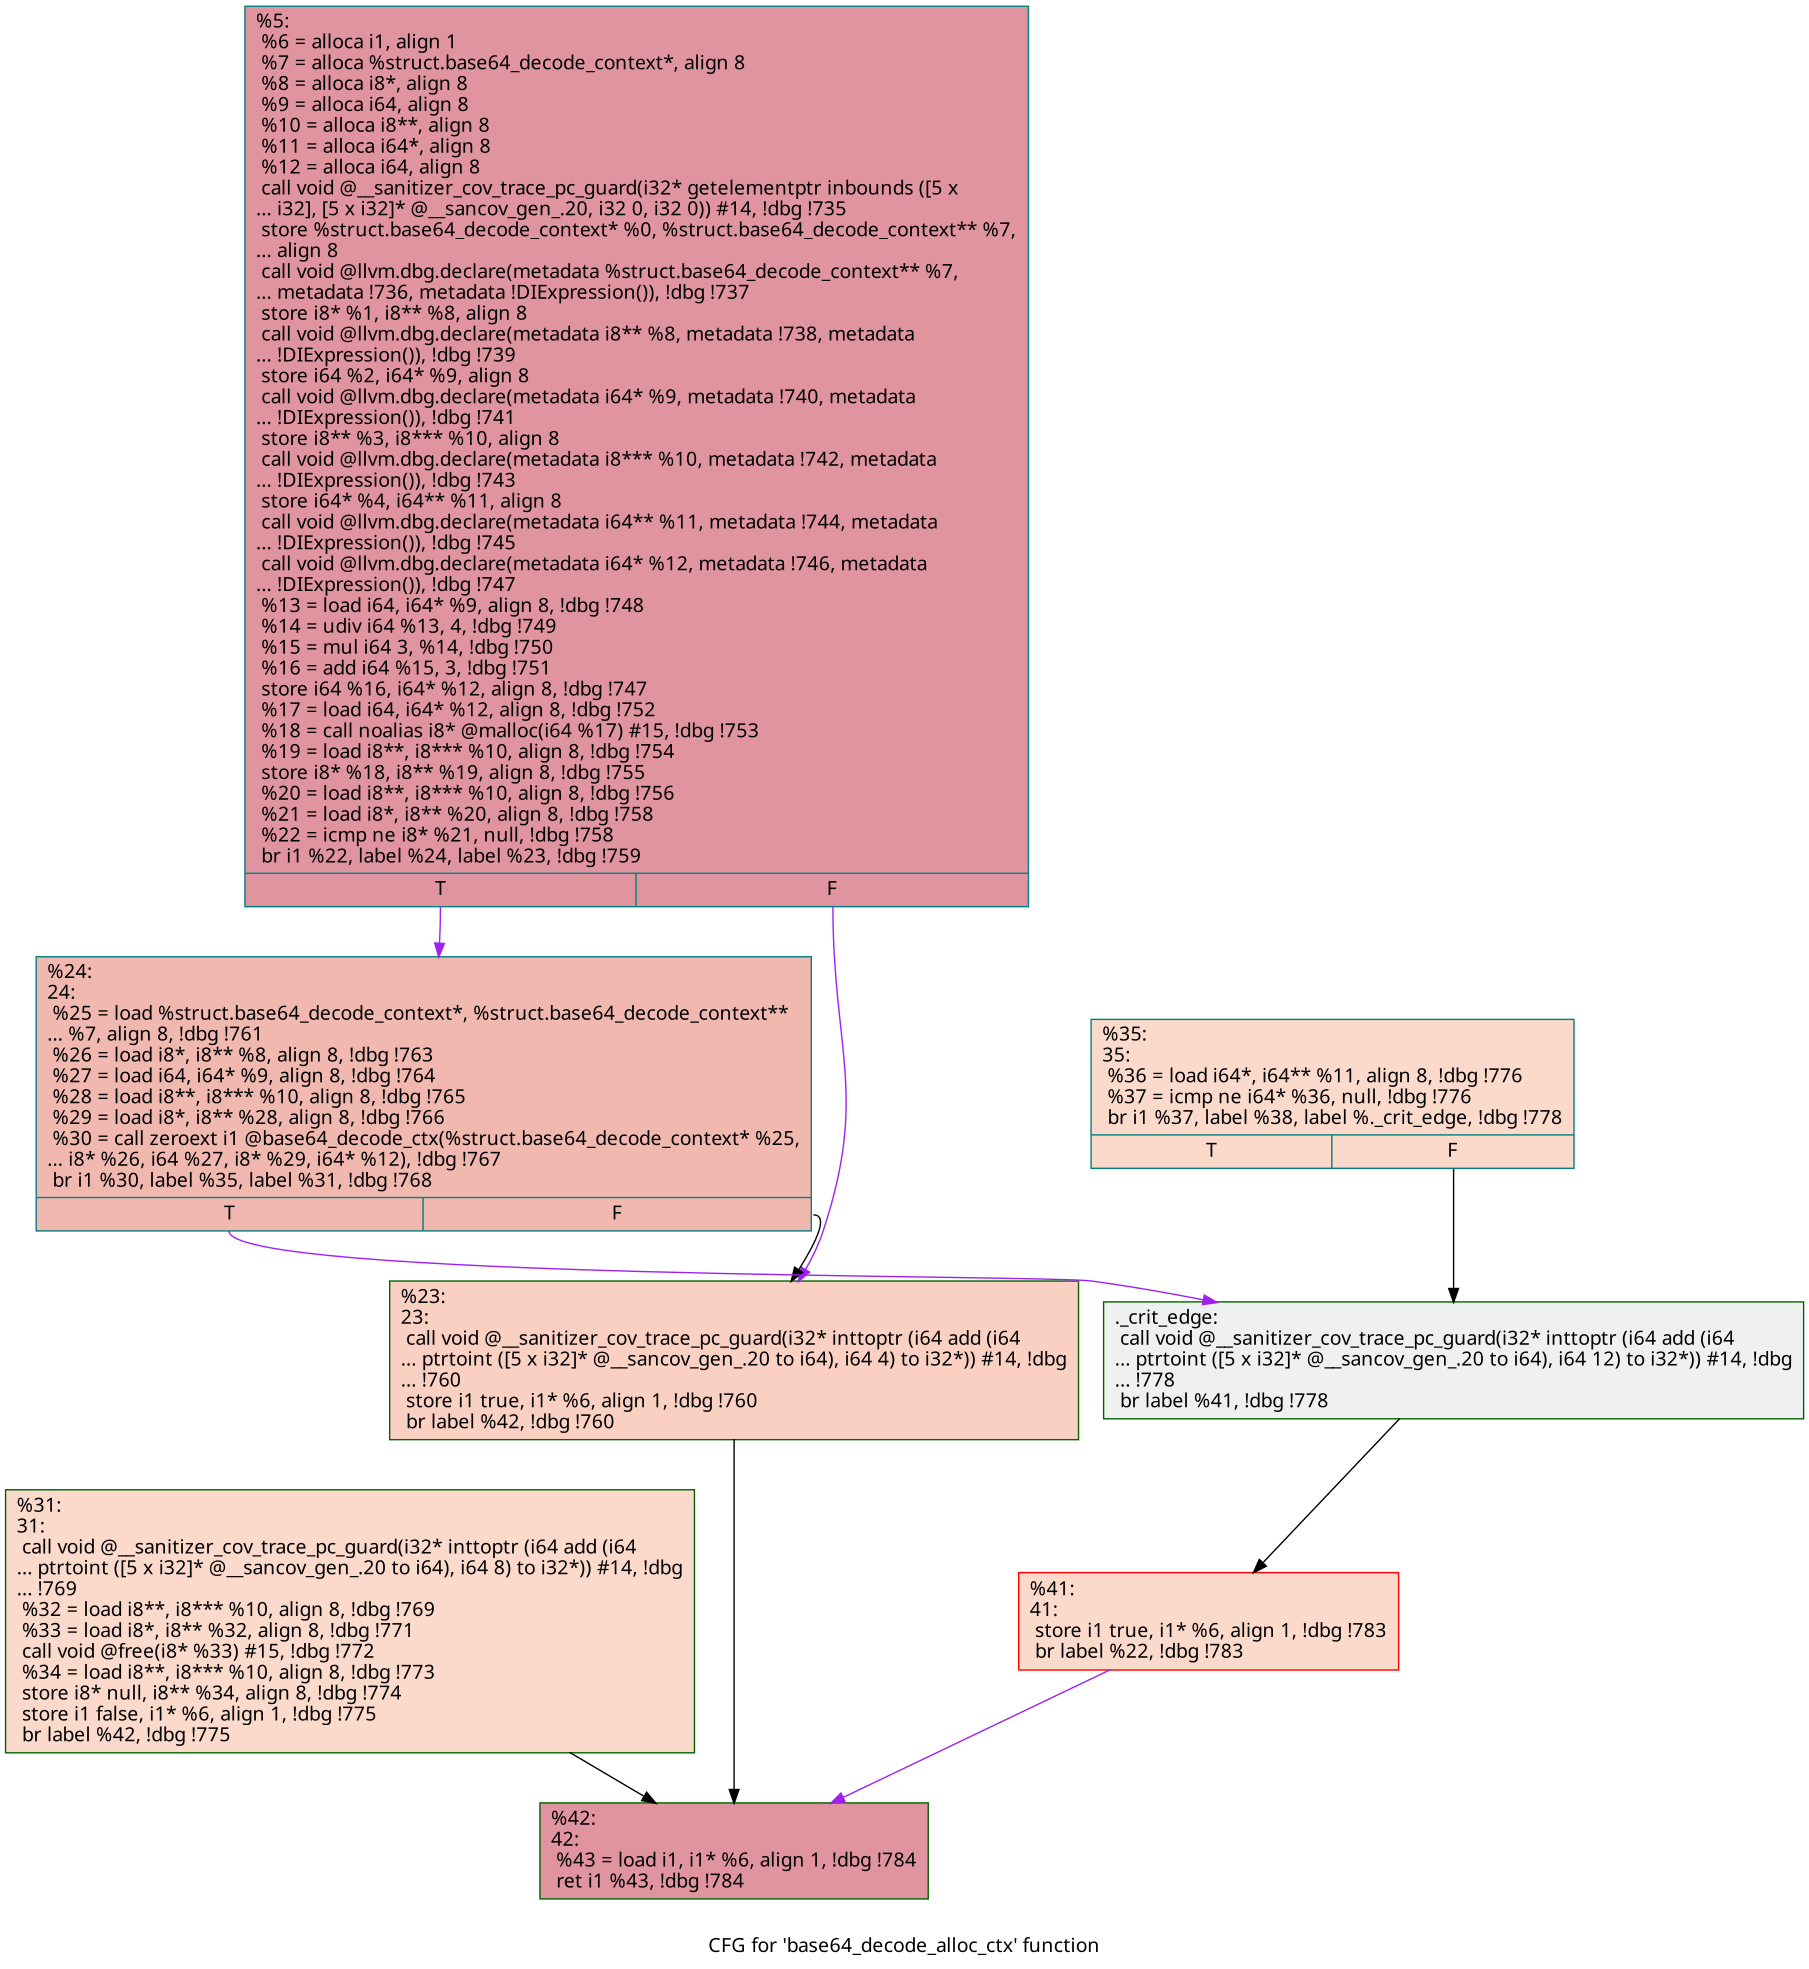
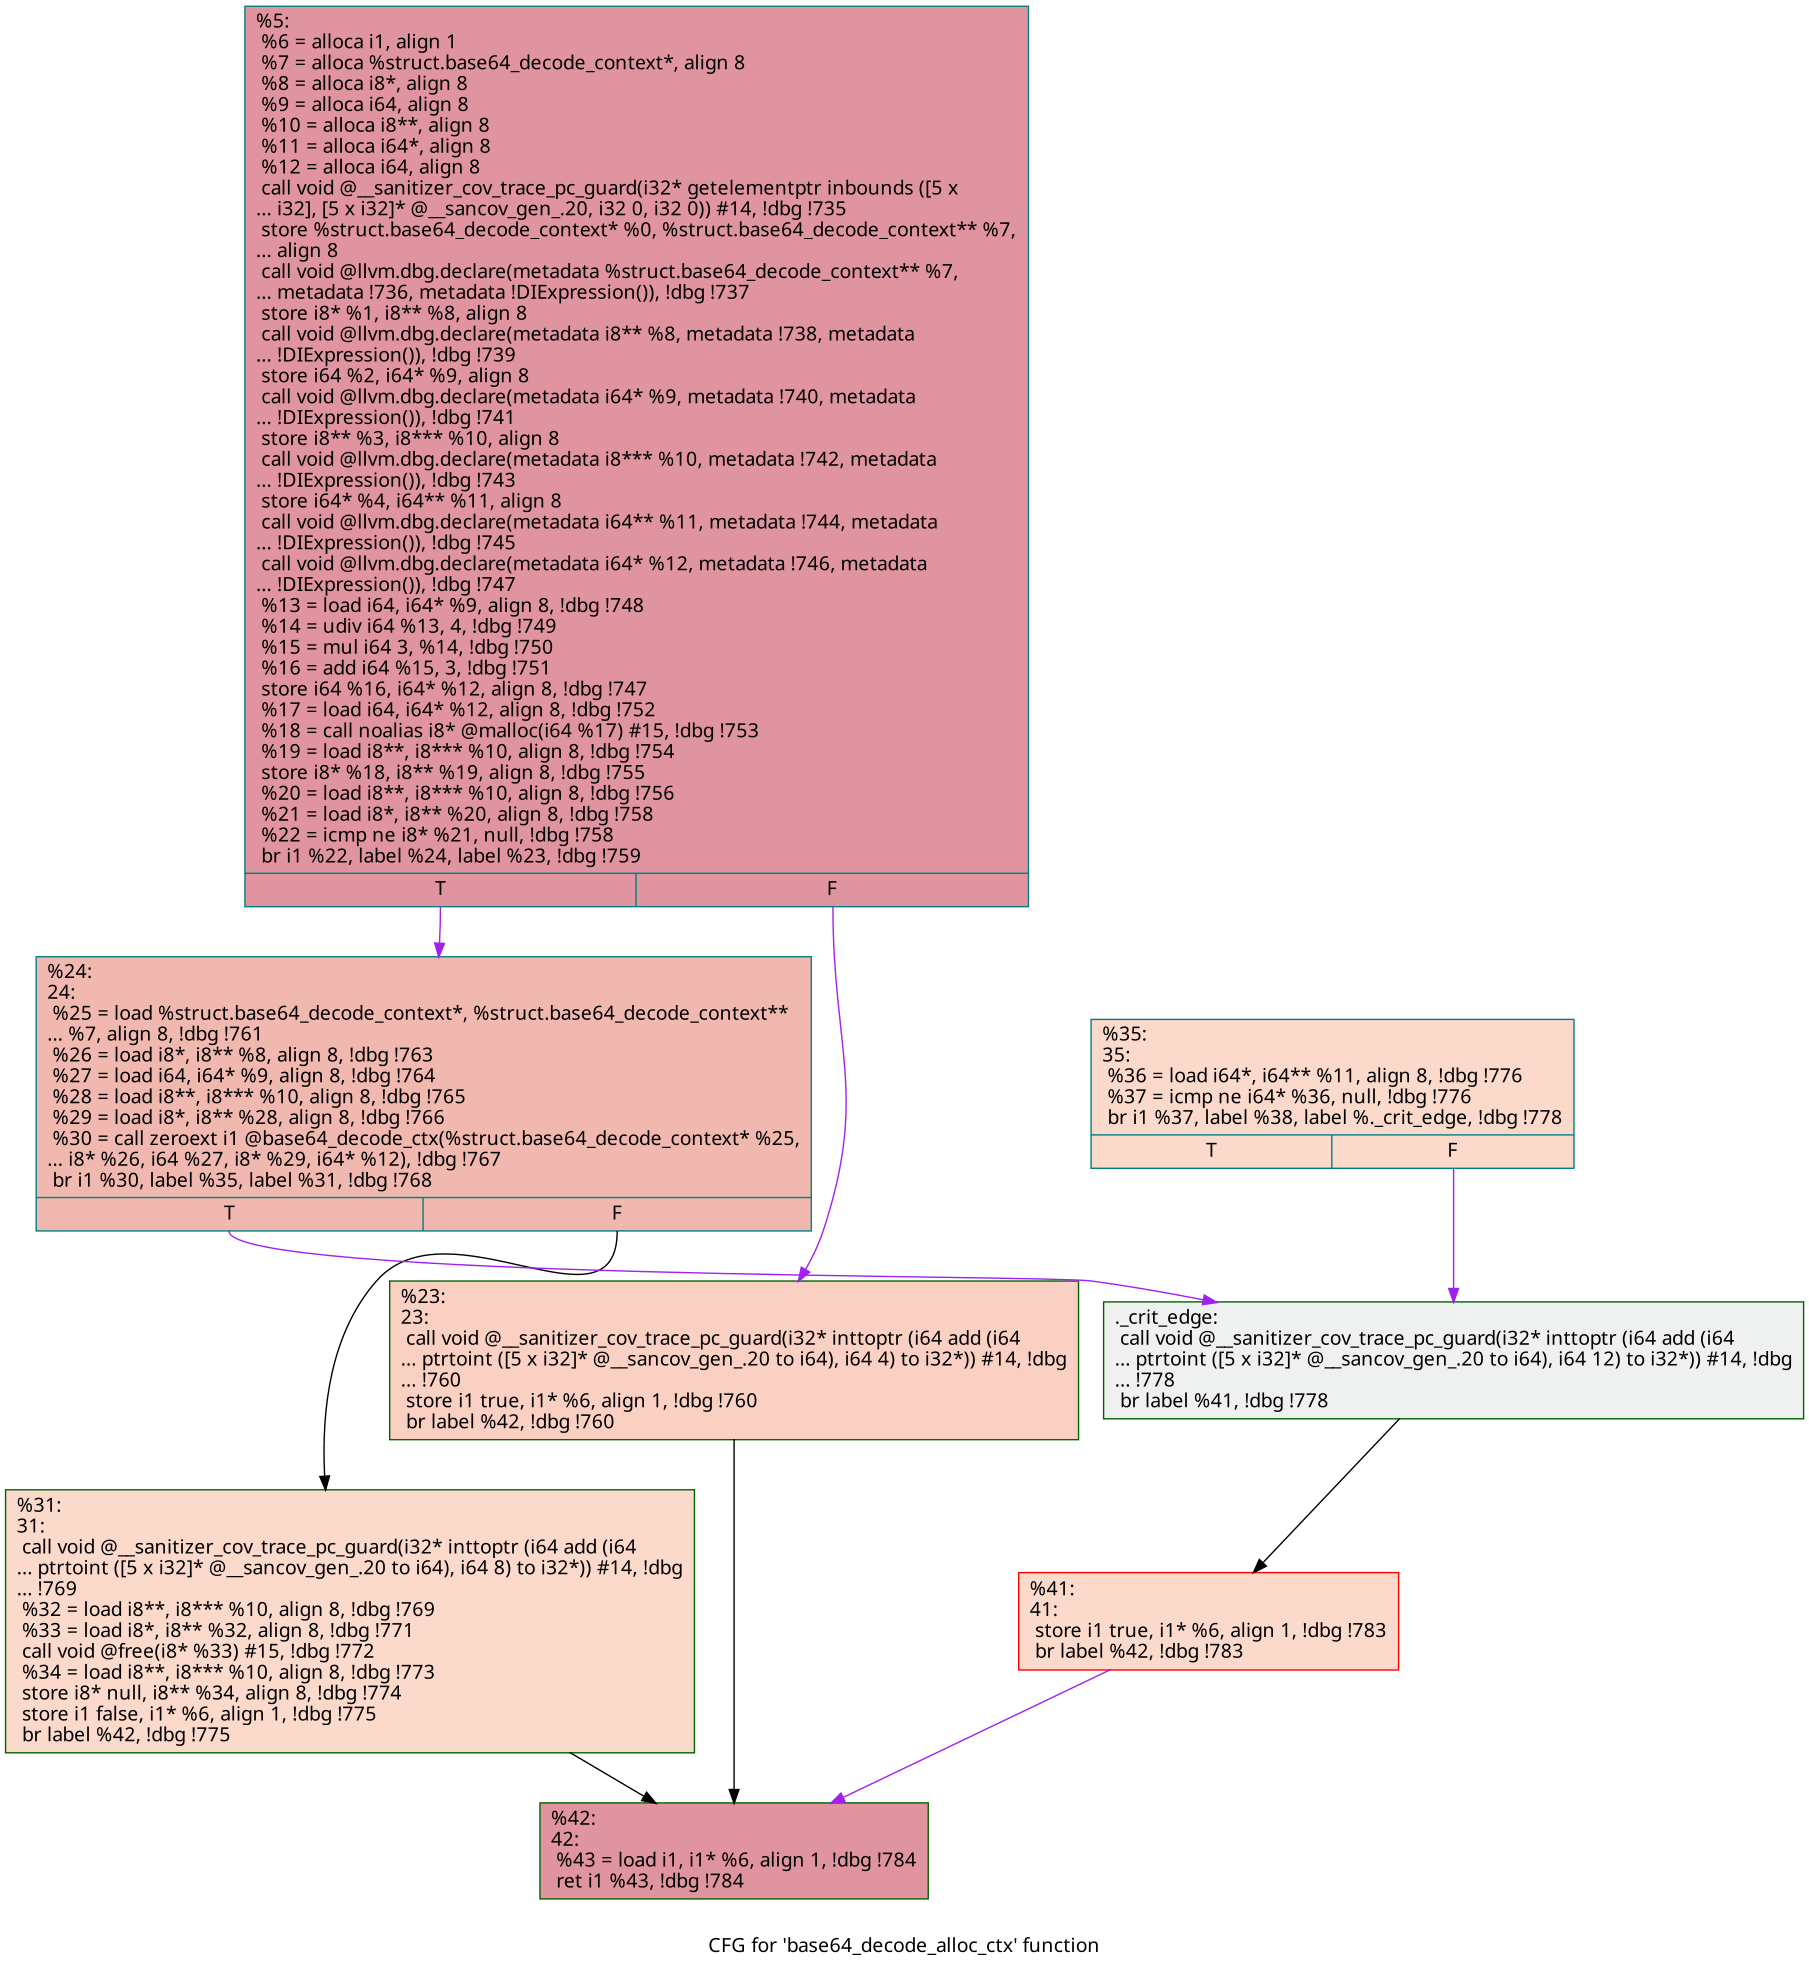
(1454, 1229) -> (1454, 1229)
(814, 1242) -> (385, 1275)
(1137, 1652) -> (1137, 1652)
